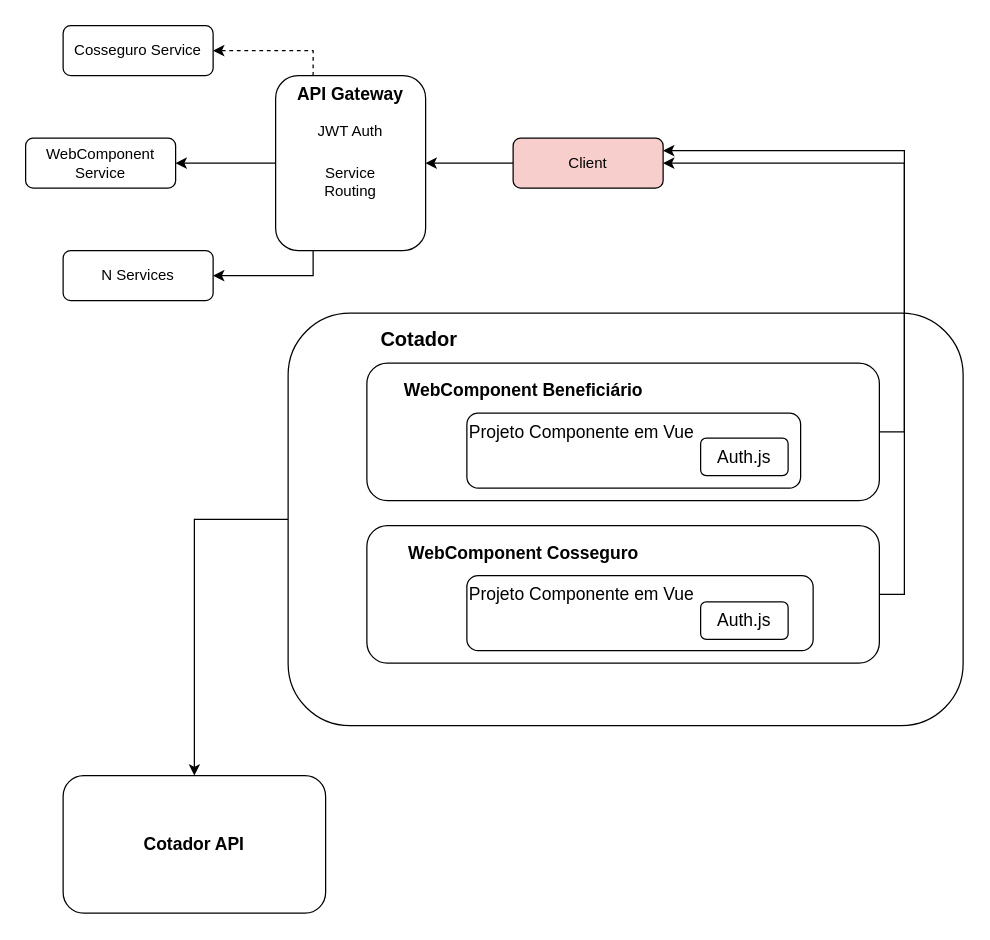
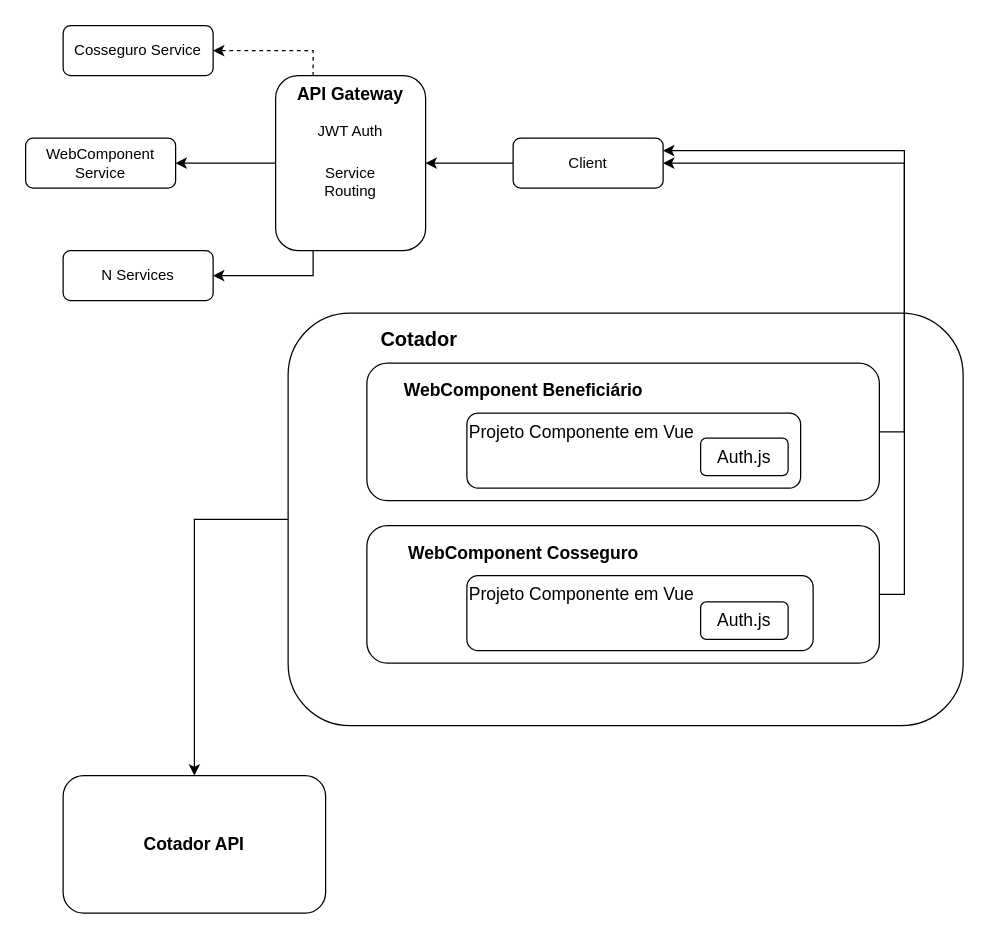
(588, 163) -> (588, 163)
